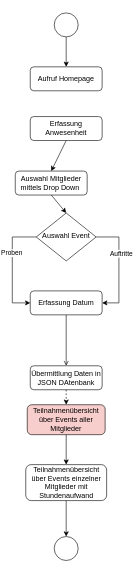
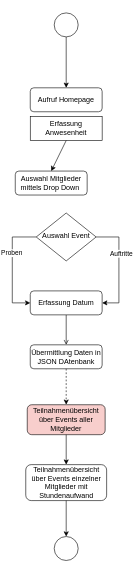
(66, 78) -> (66, 99)
(66, 128) -> (66, 128)
(57, 202) -> none
(66, 378) -> (66, 357)
